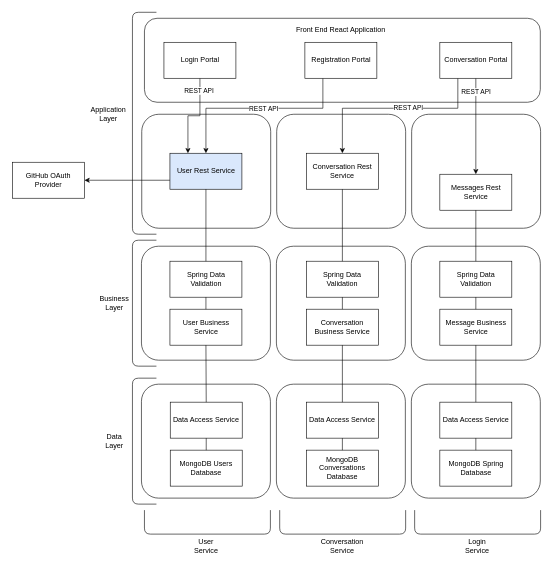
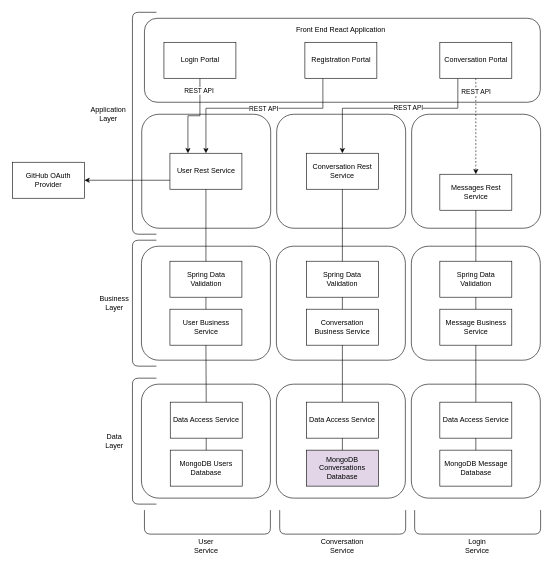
(476, 123) -> (476, 123)
(206, 171) -> (206, 171)
(342, 468) -> (342, 468)
(476, 468) -> (476, 468)
